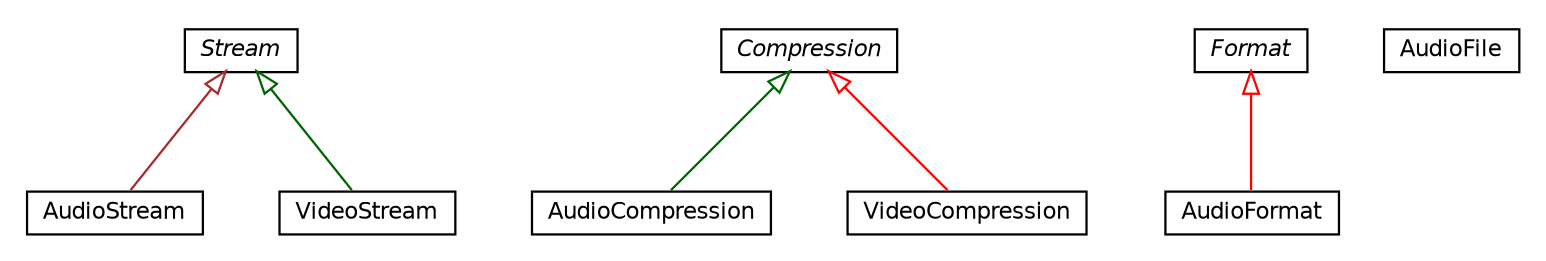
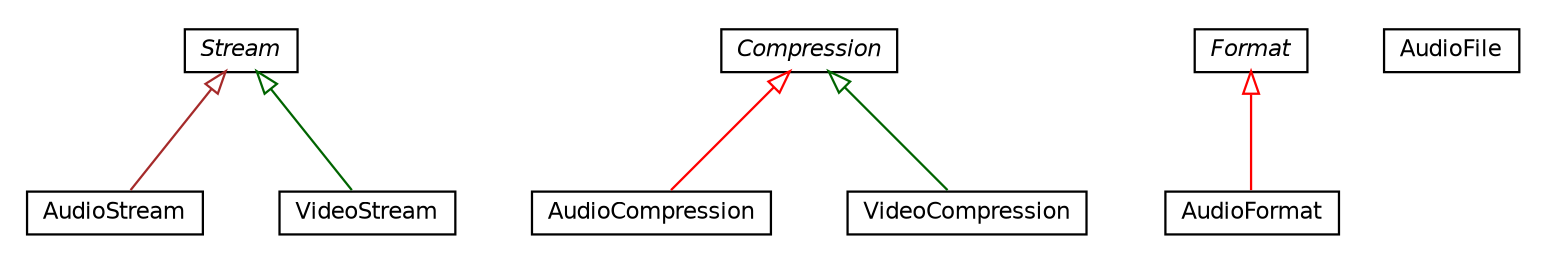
(722, 139) -> (722, 139)
(896, 139) -> (896, 139)
